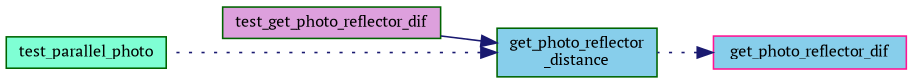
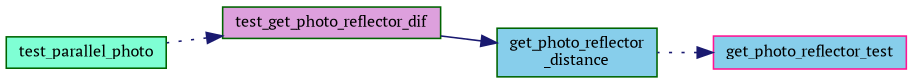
(324, 53) -> (187, 40)
(810, 53) -> (810, 53)
